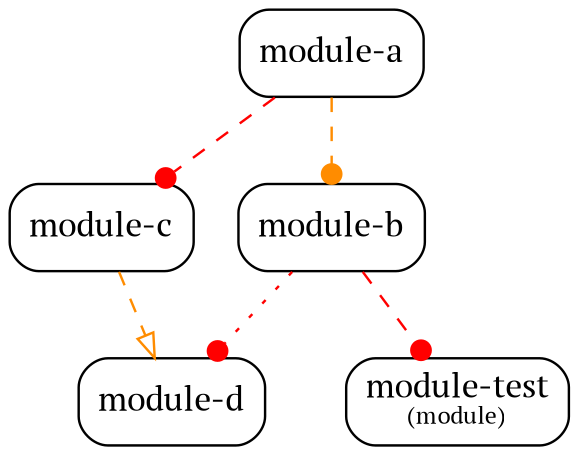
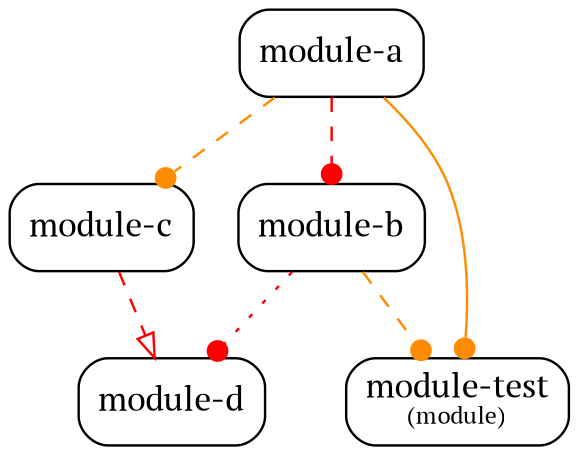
(332, 131) -> (332, 131)
(225, 135) -> (225, 135)
none -> (455, 206)
(132, 304) -> (132, 304)
(389, 307) -> (389, 307)
